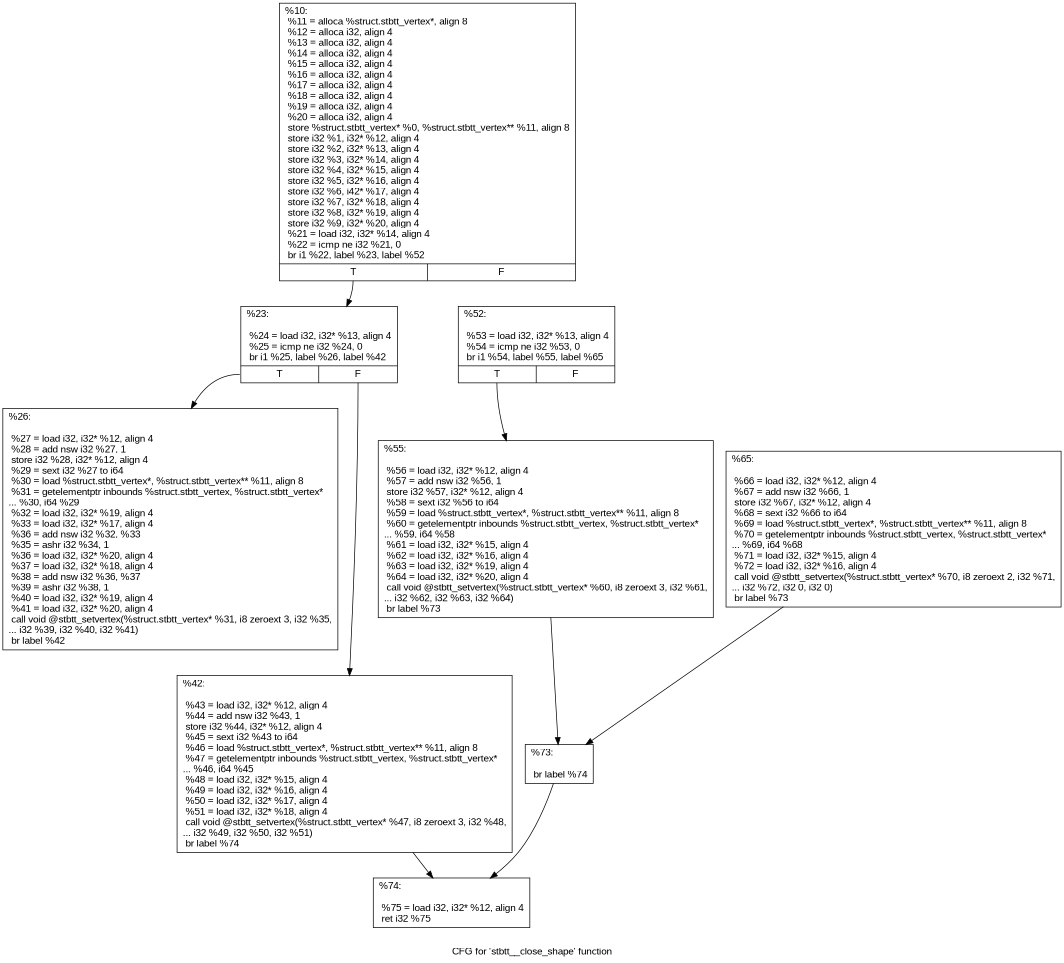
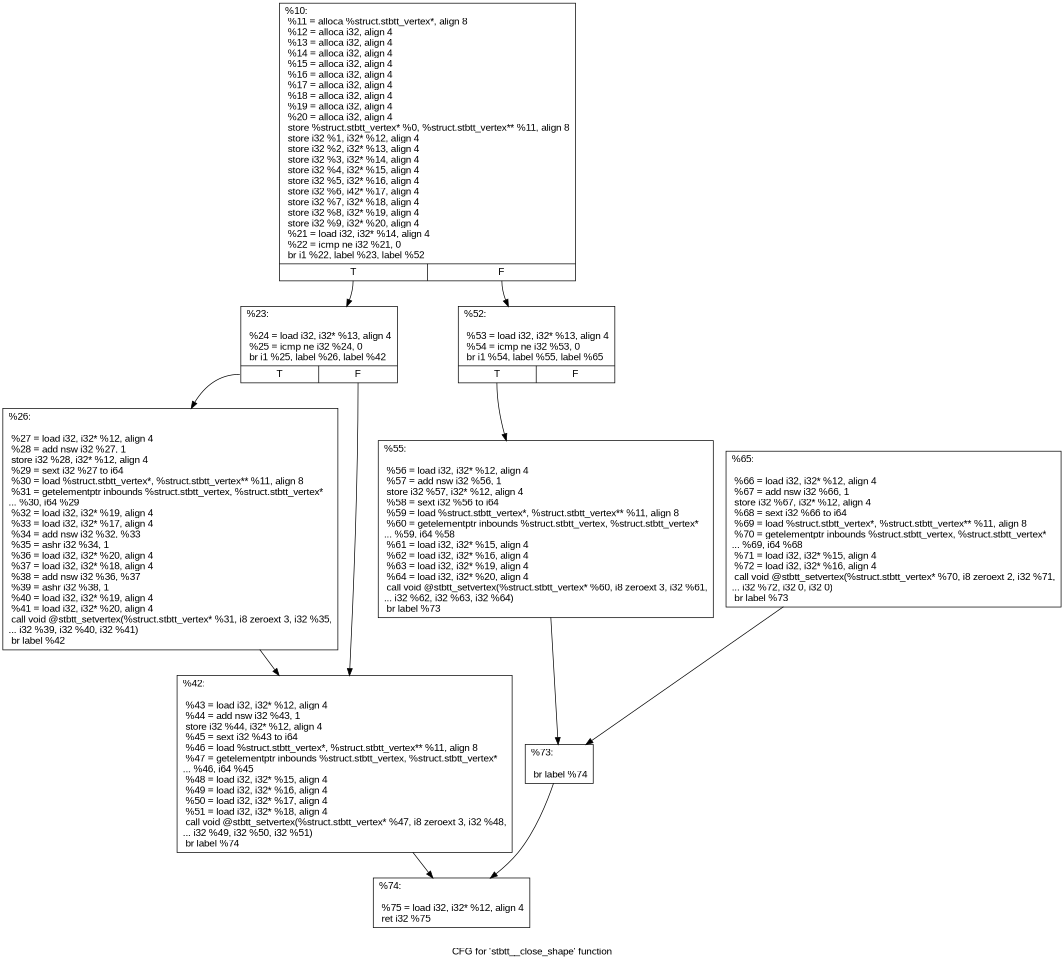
none -> (503, 291)
(75, 534) -> (75, 534)
none -> (267, 660)
